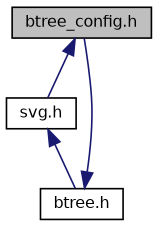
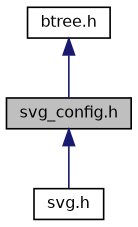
(82, 23) -> (69, 113)
(65, 166) -> none
